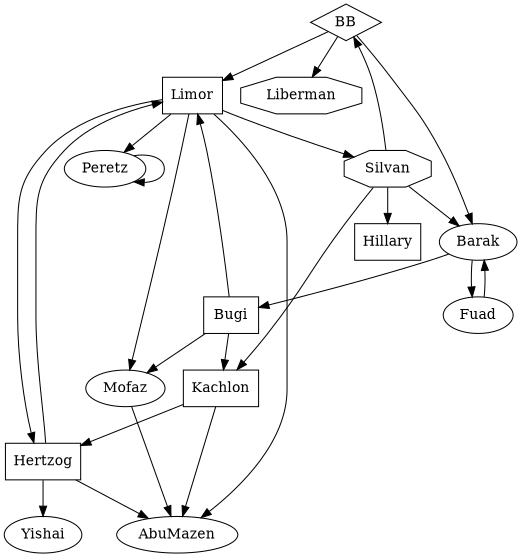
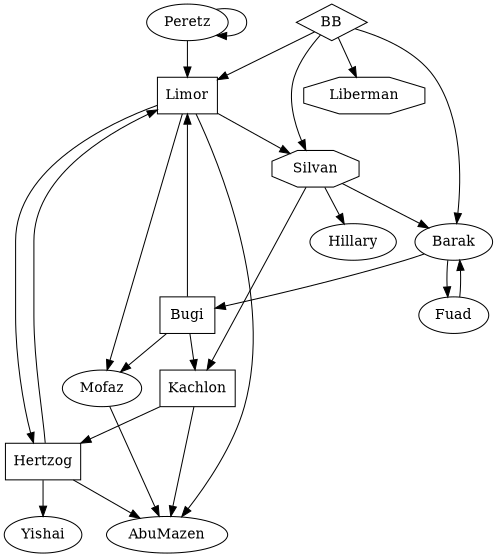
(377, 97) -> (292, 85)
(152, 130) -> (187, 54)
(388, 242) -> (353, 242)
